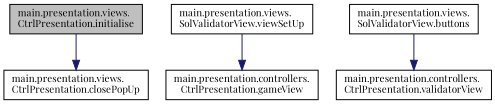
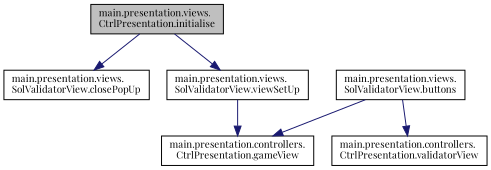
none -> (194, 49)
(76, 85) -> (77, 85)
none -> (324, 116)
